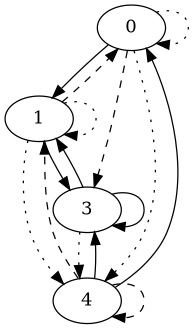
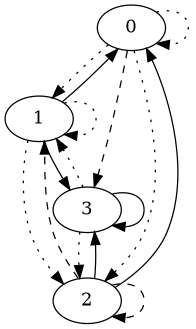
(84, 66) -> (84, 66)
(86, 81) -> (86, 81)
(74, 168) -> (74, 168)
(87, 301) -> (87, 301)
